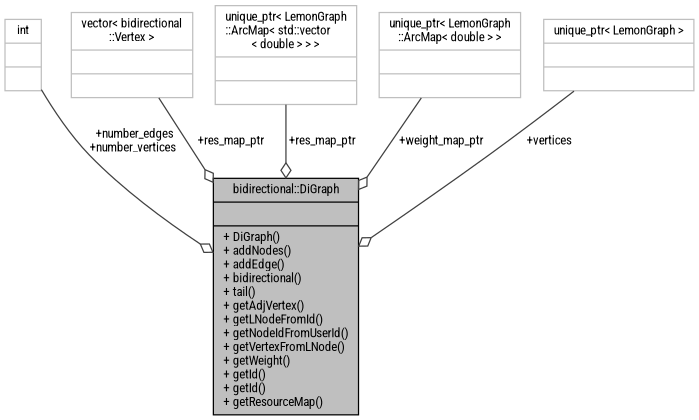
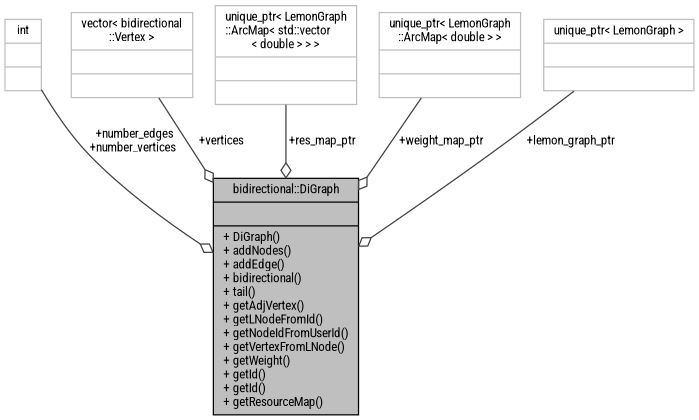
(230, 141) -> (220, 141)
(548, 141) -> (569, 141)
